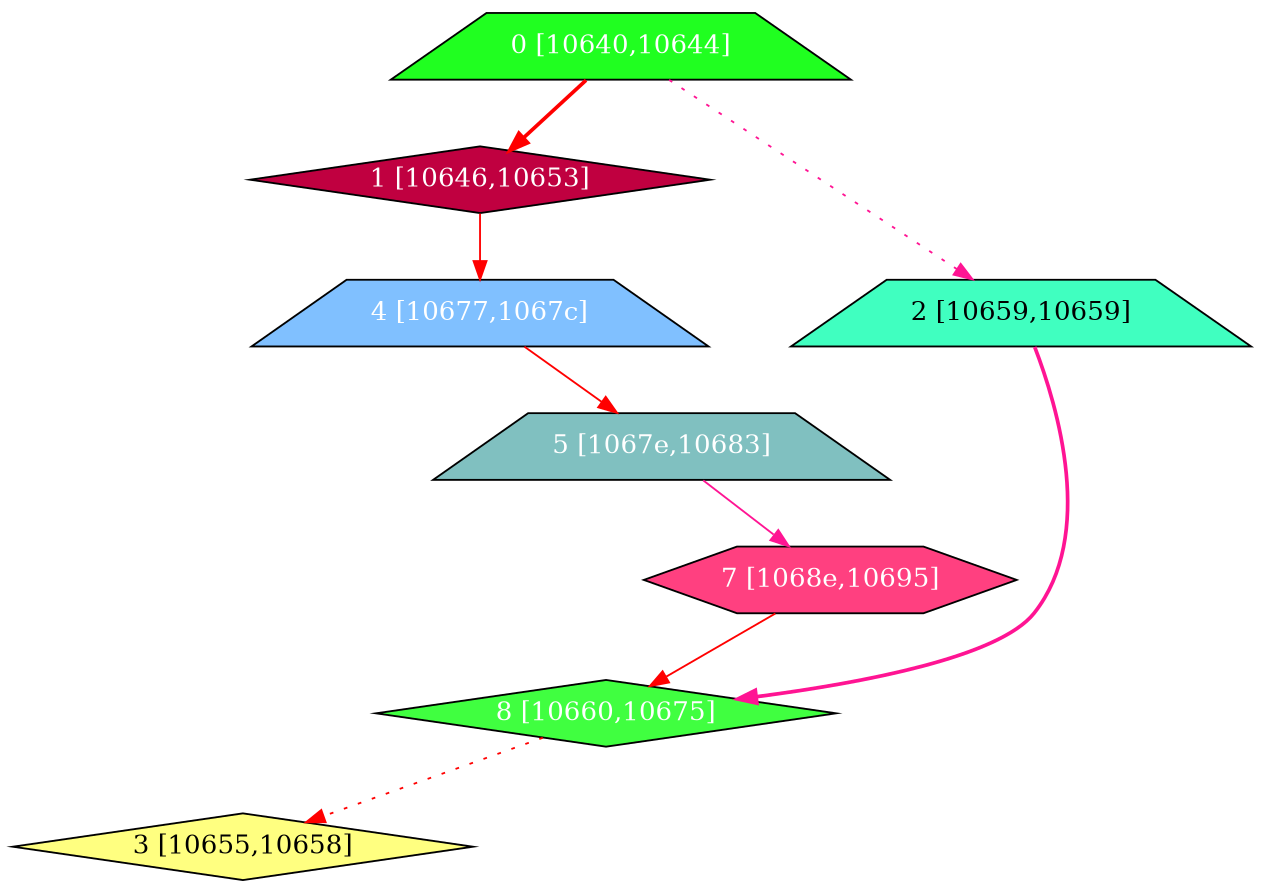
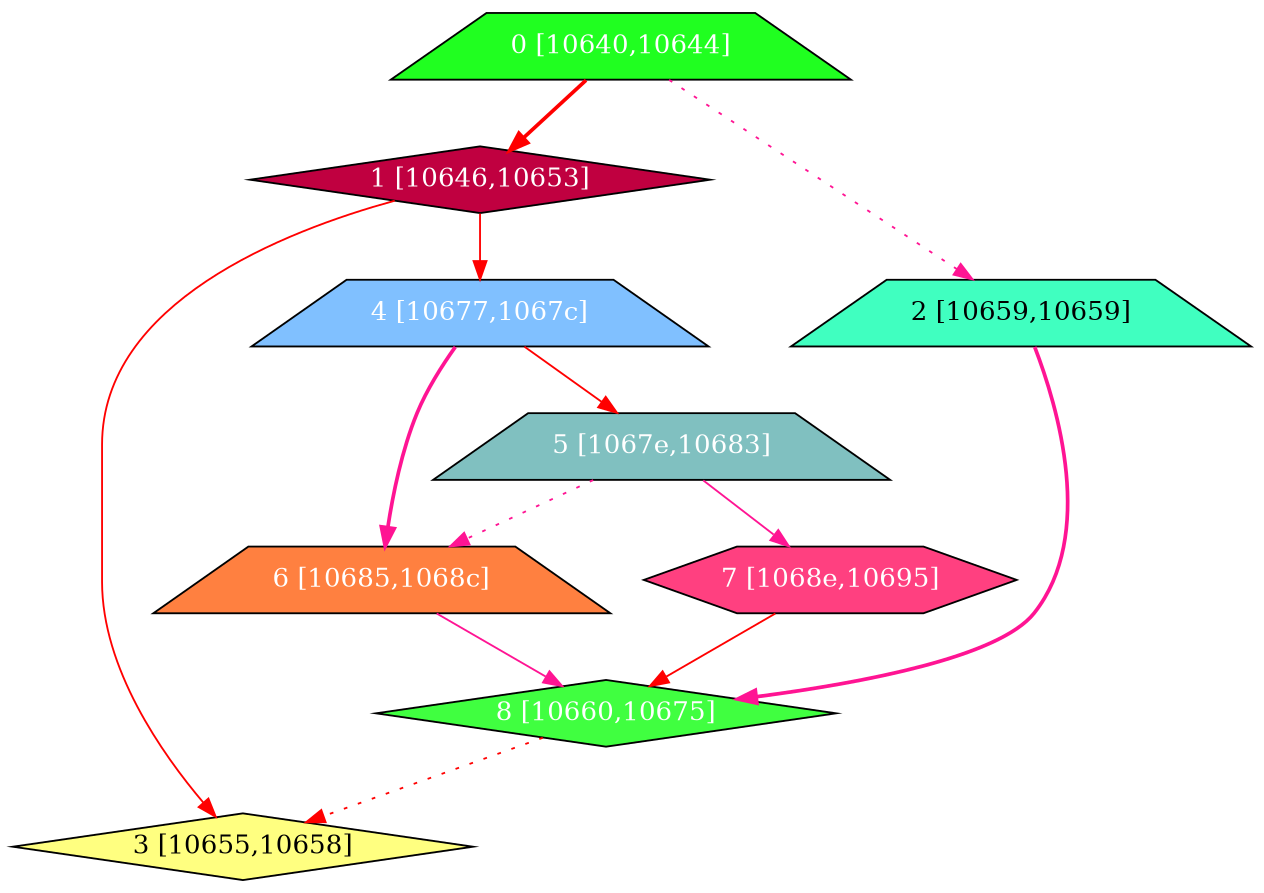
none -> (104, 433)
none -> (382, 580)
